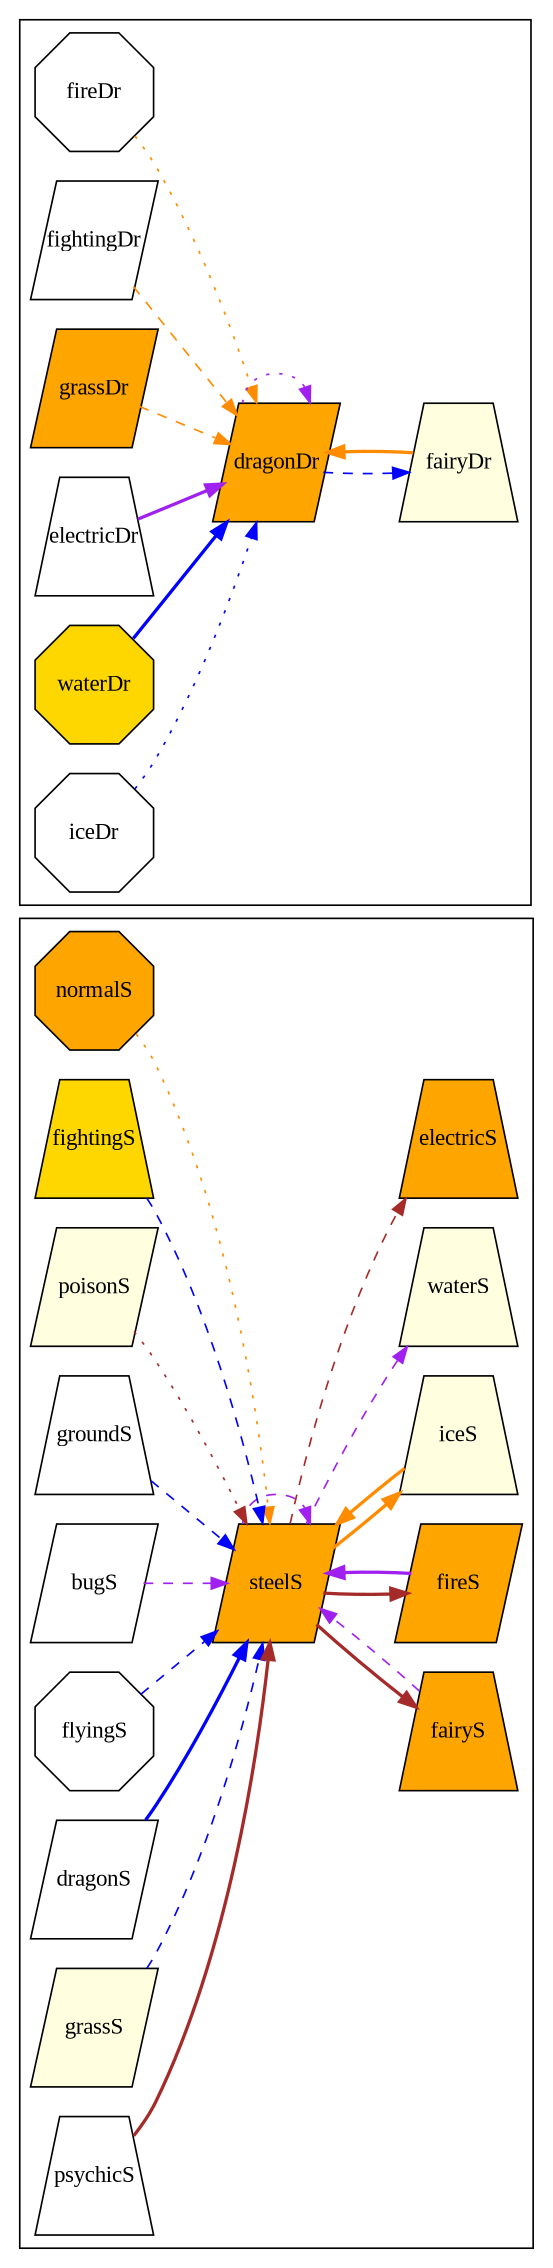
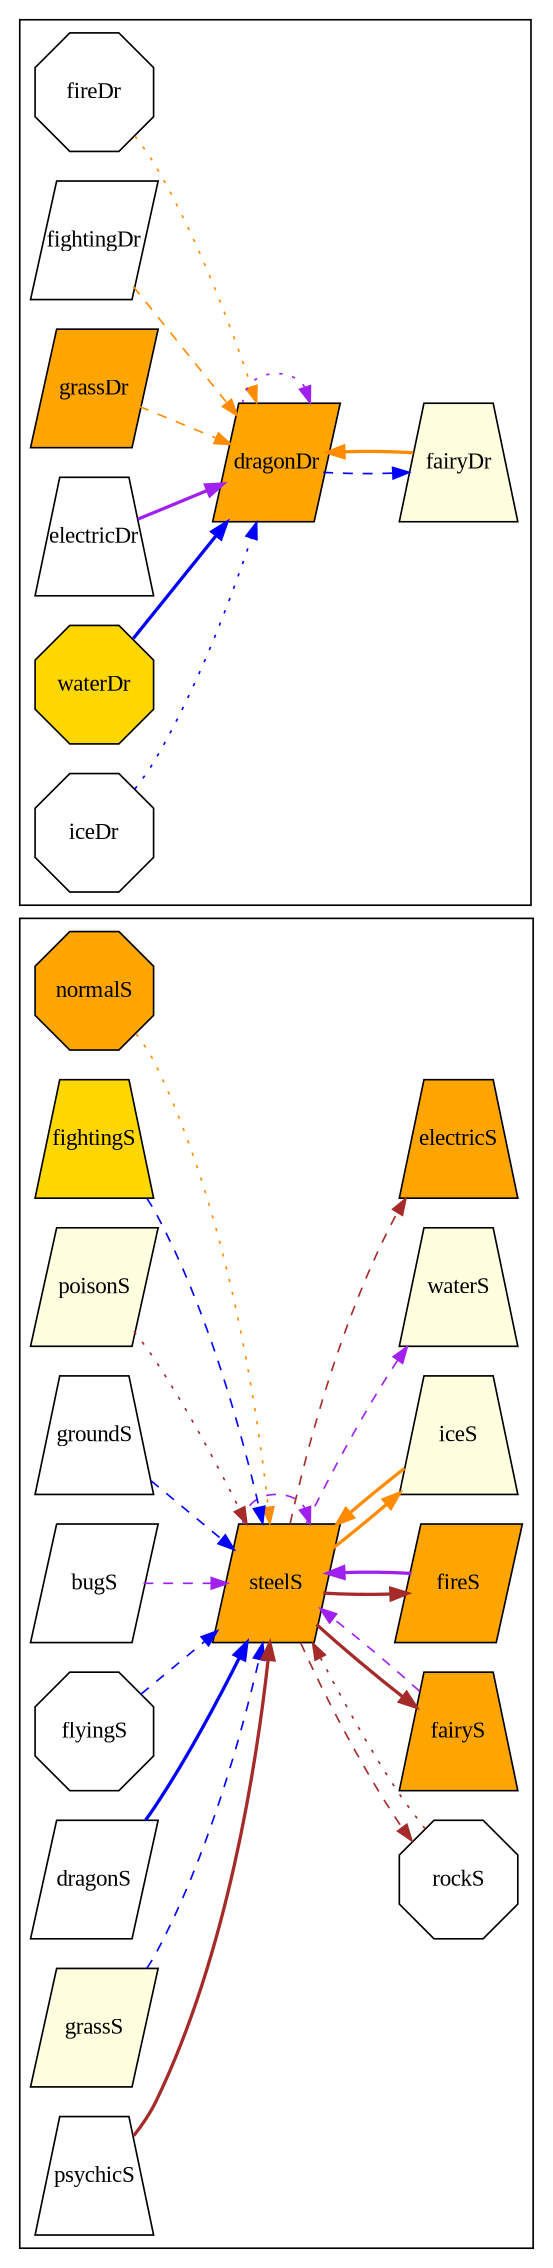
none -> (459, 1880)
